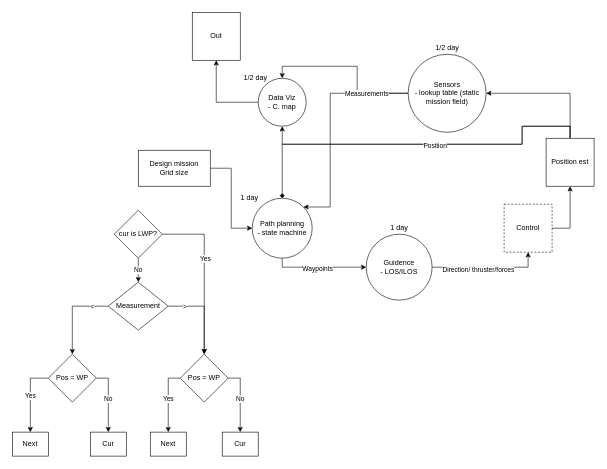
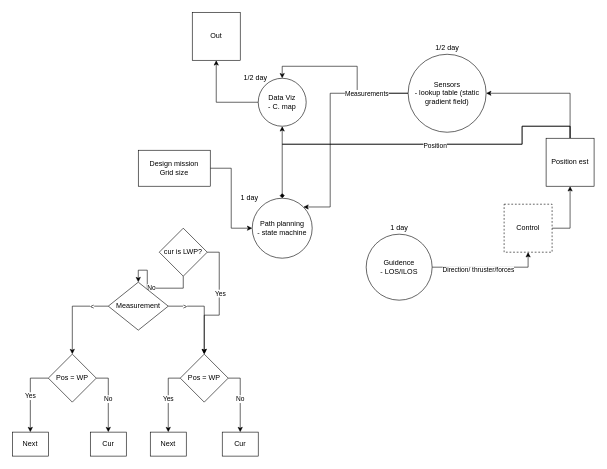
(447, 93) -> (447, 93)
(138, 234) -> (183, 252)
(316, 267) -> none
